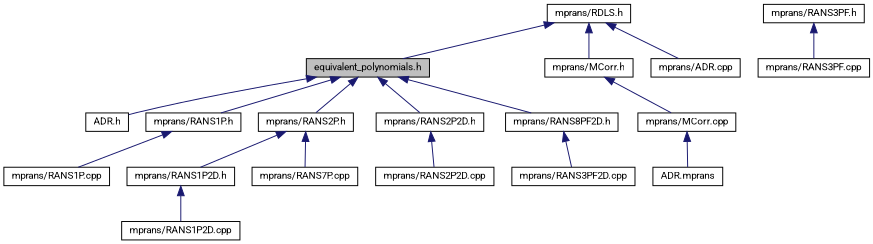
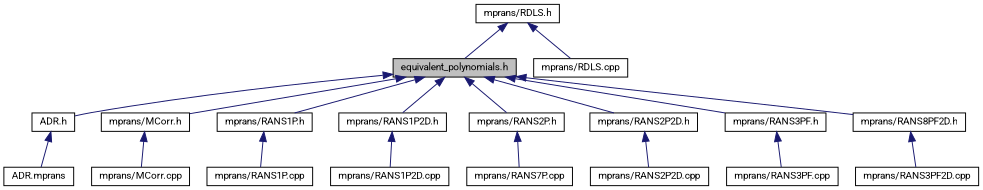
(589, 46) -> (293, 96)
(696, 68) -> (581, 68)
none -> (620, 96)
(239, 151) -> (420, 98)
(687, 154) -> (45, 154)
